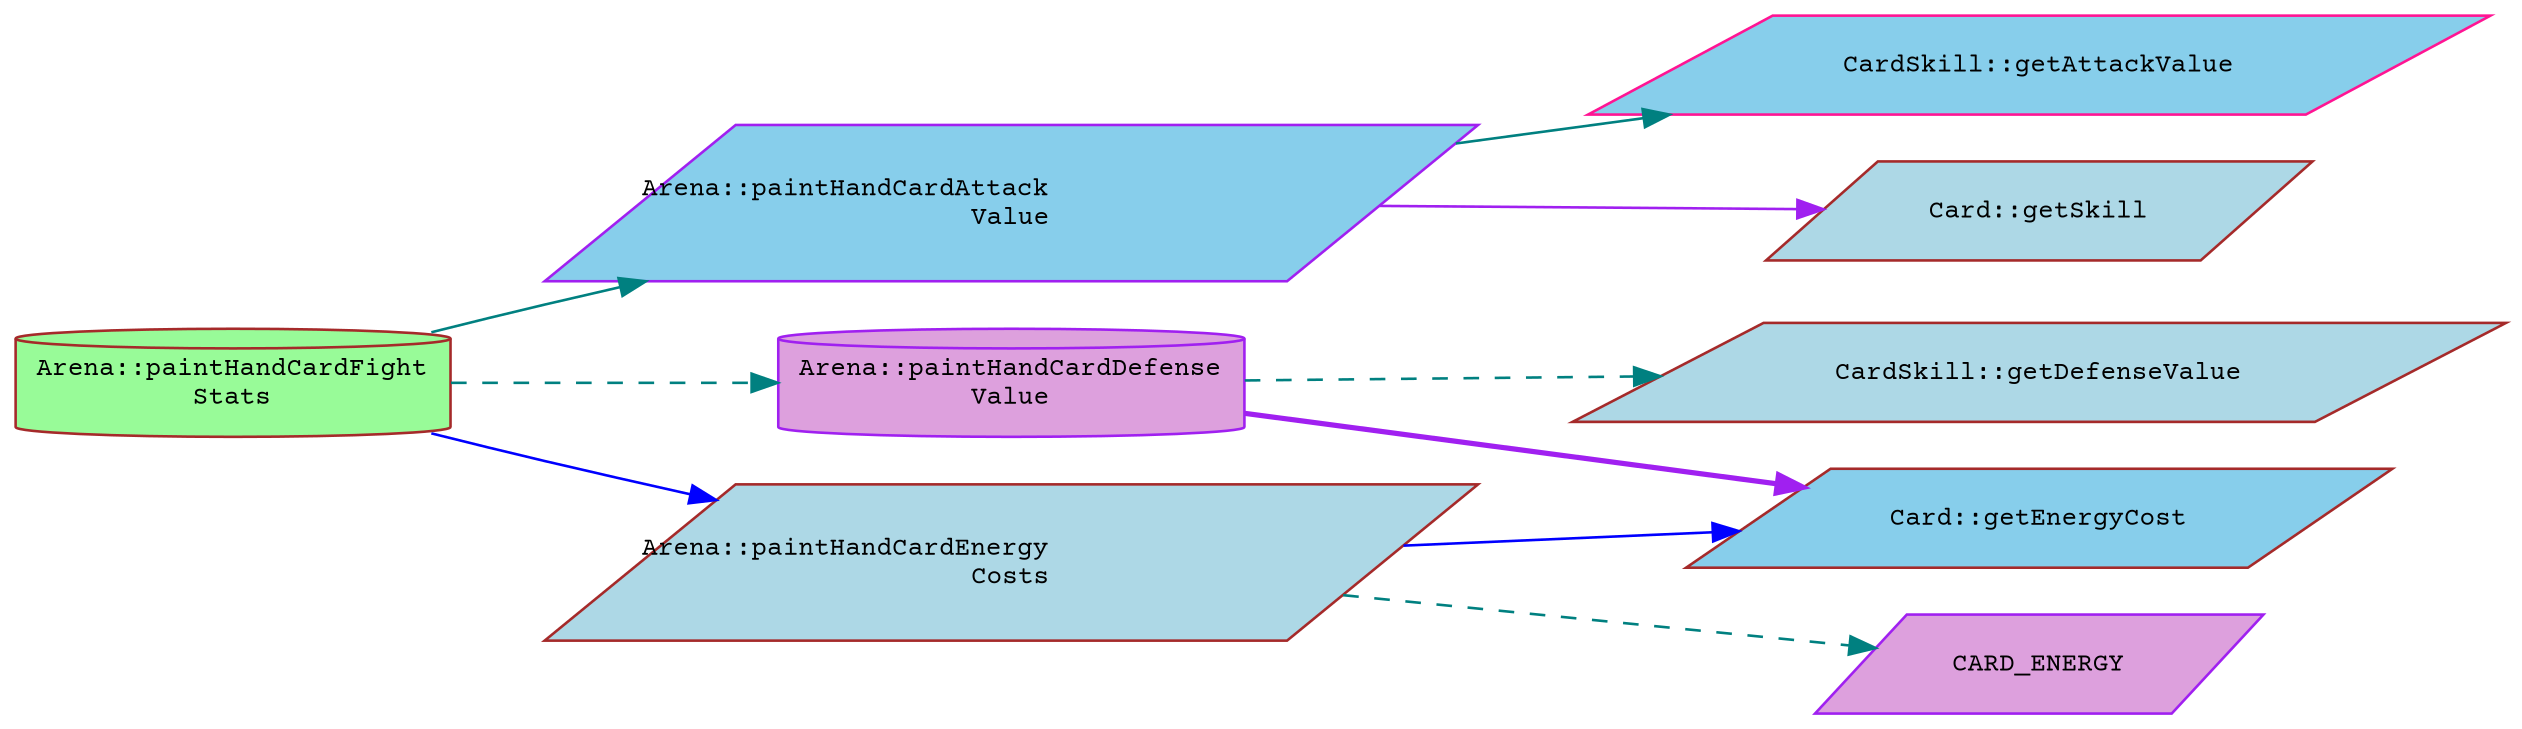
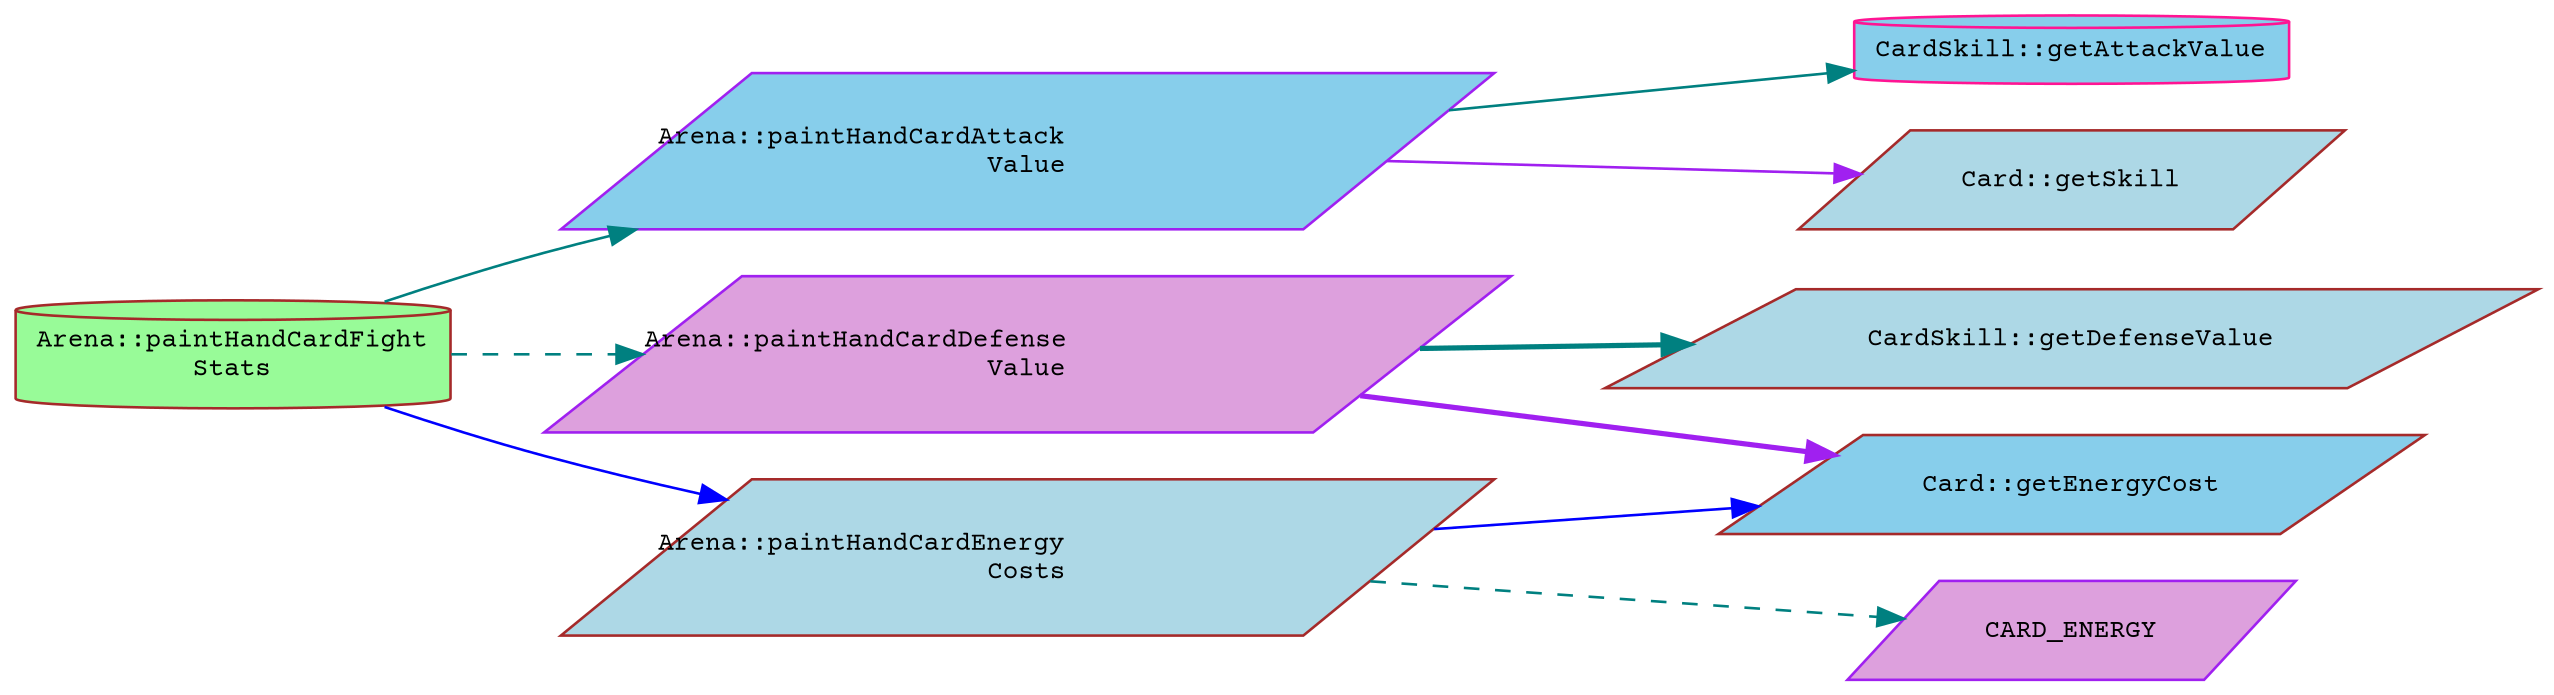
(2039, 65) -> (2072, 50)
(1439, 378) -> (1541, 347)
(1011, 383) -> (1028, 354)
